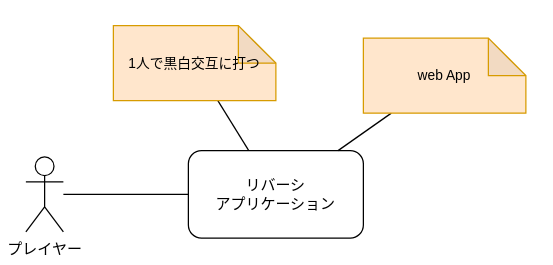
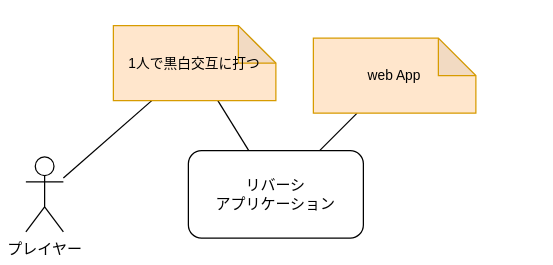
(444, 76) -> (394, 76)
(125, 194) -> (107, 140)
